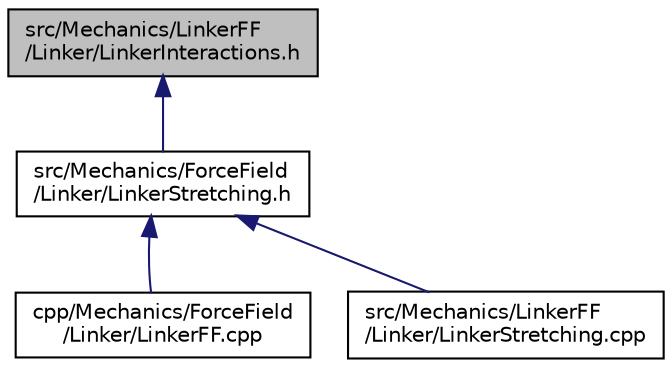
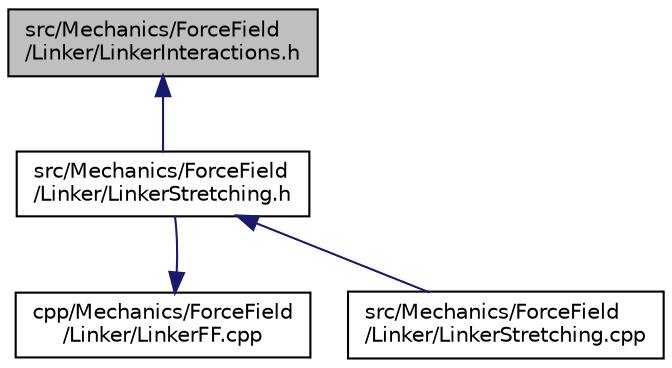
(163, 43) -> (163, 43)
(149, 265) -> (177, 244)
(506, 325) -> (506, 325)
